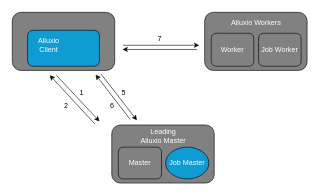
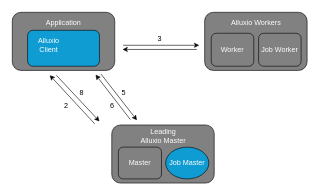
none -> (64, 23)
(160, 39) -> (160, 39)
(82, 93) -> (82, 93)
